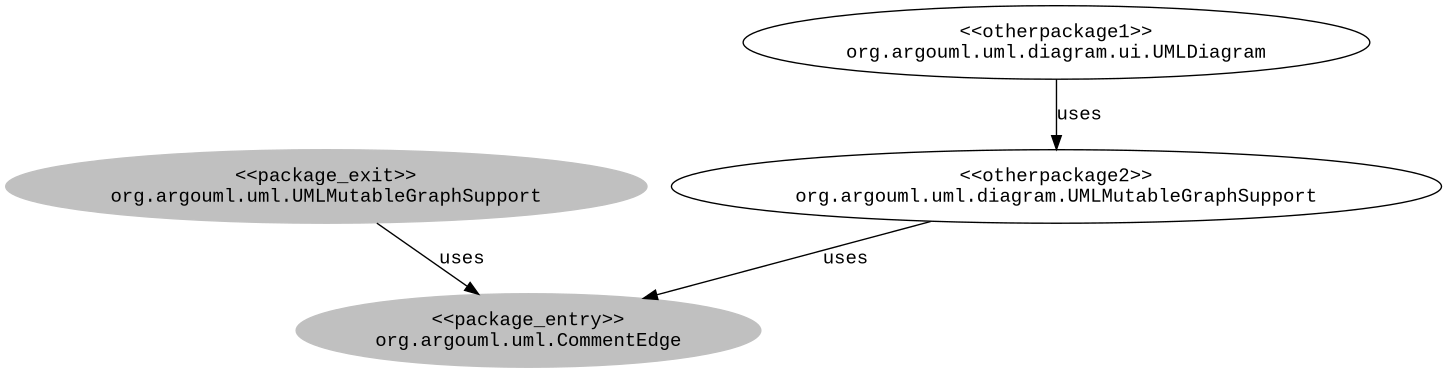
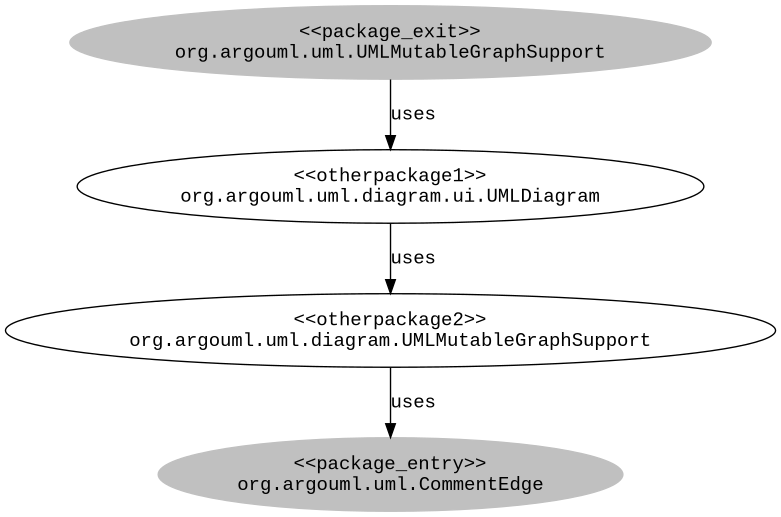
(422, 255) -> (391, 107)
